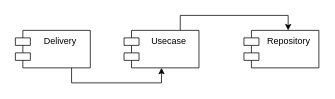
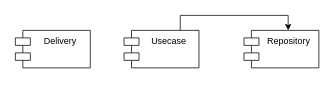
(72, 76) -> none
